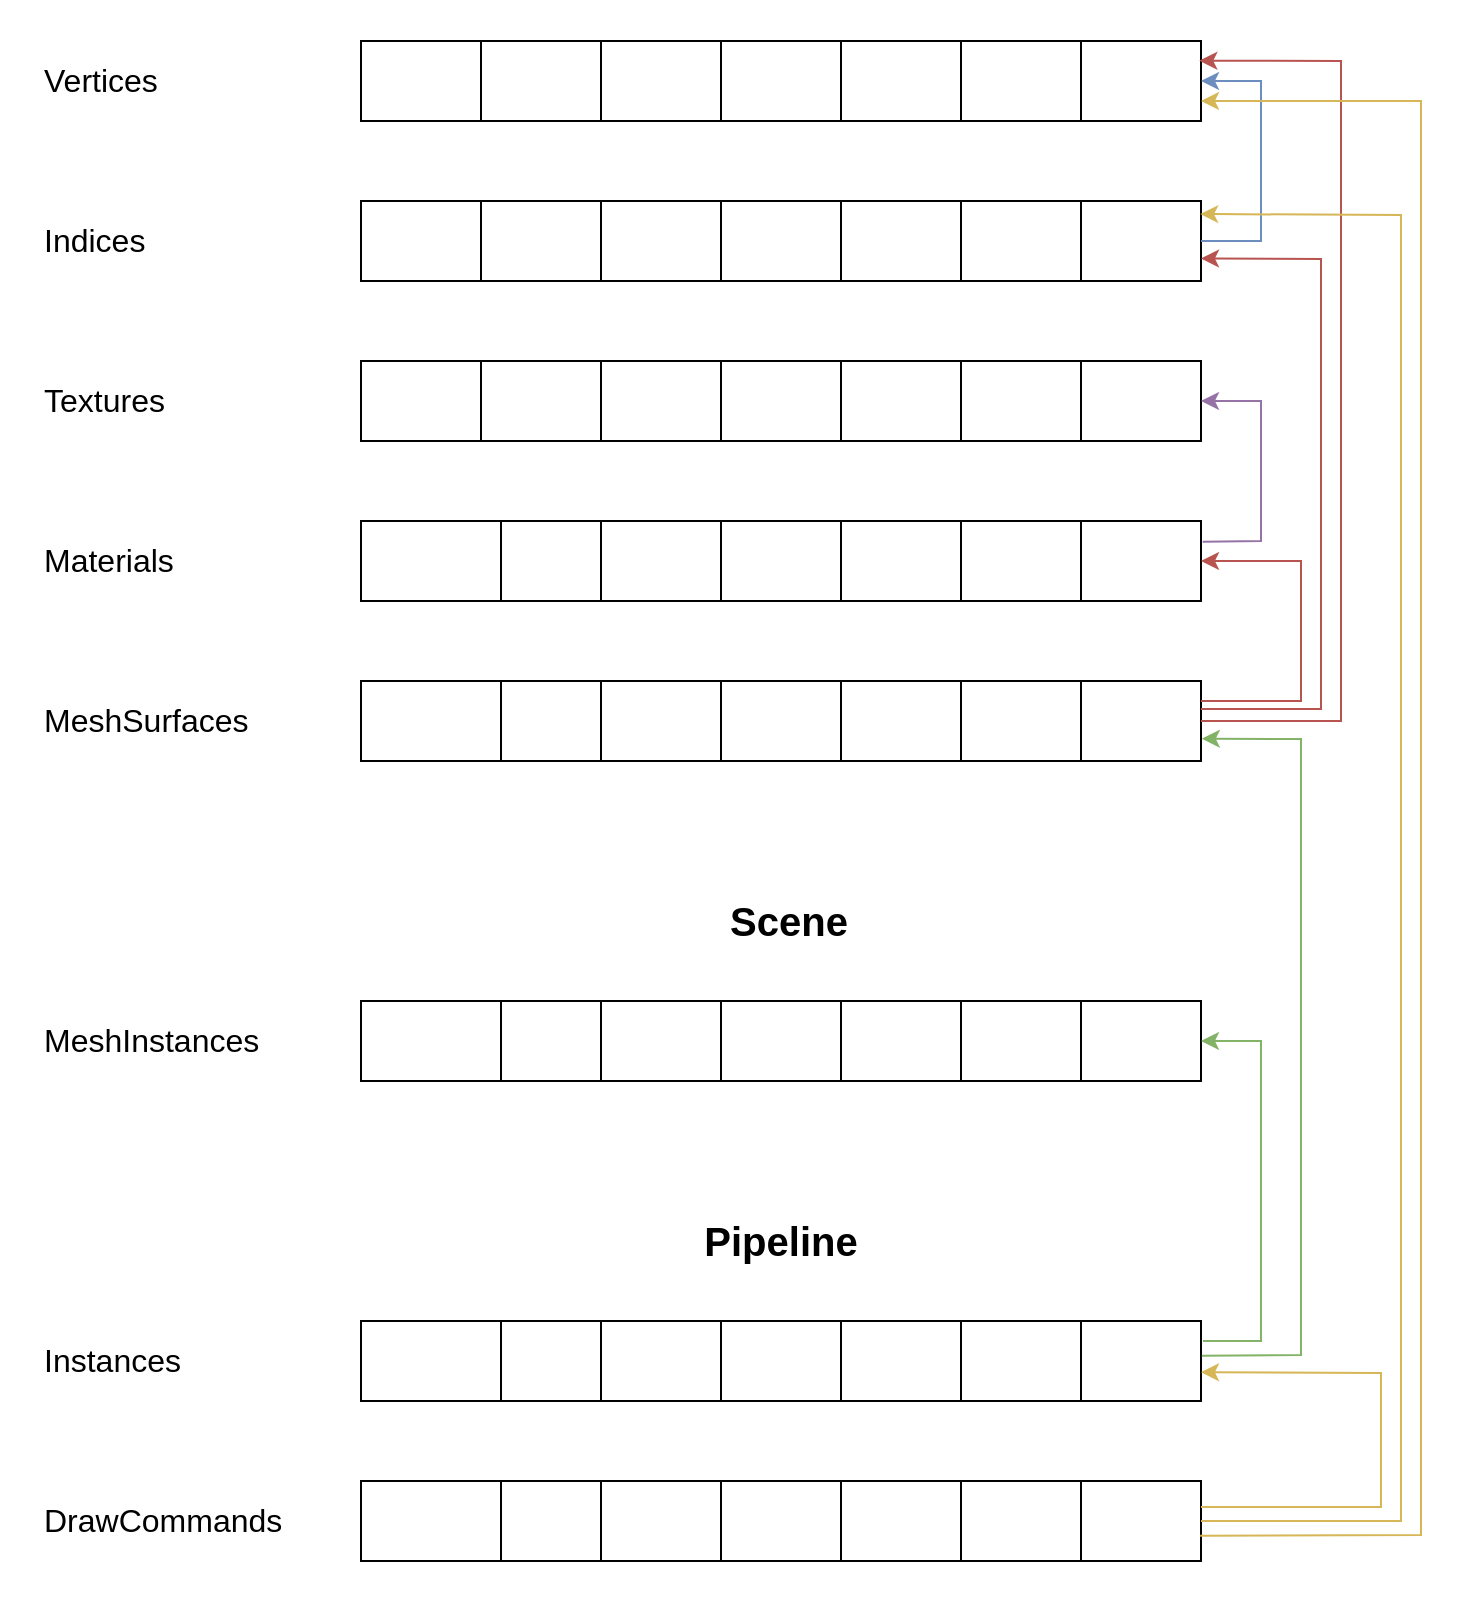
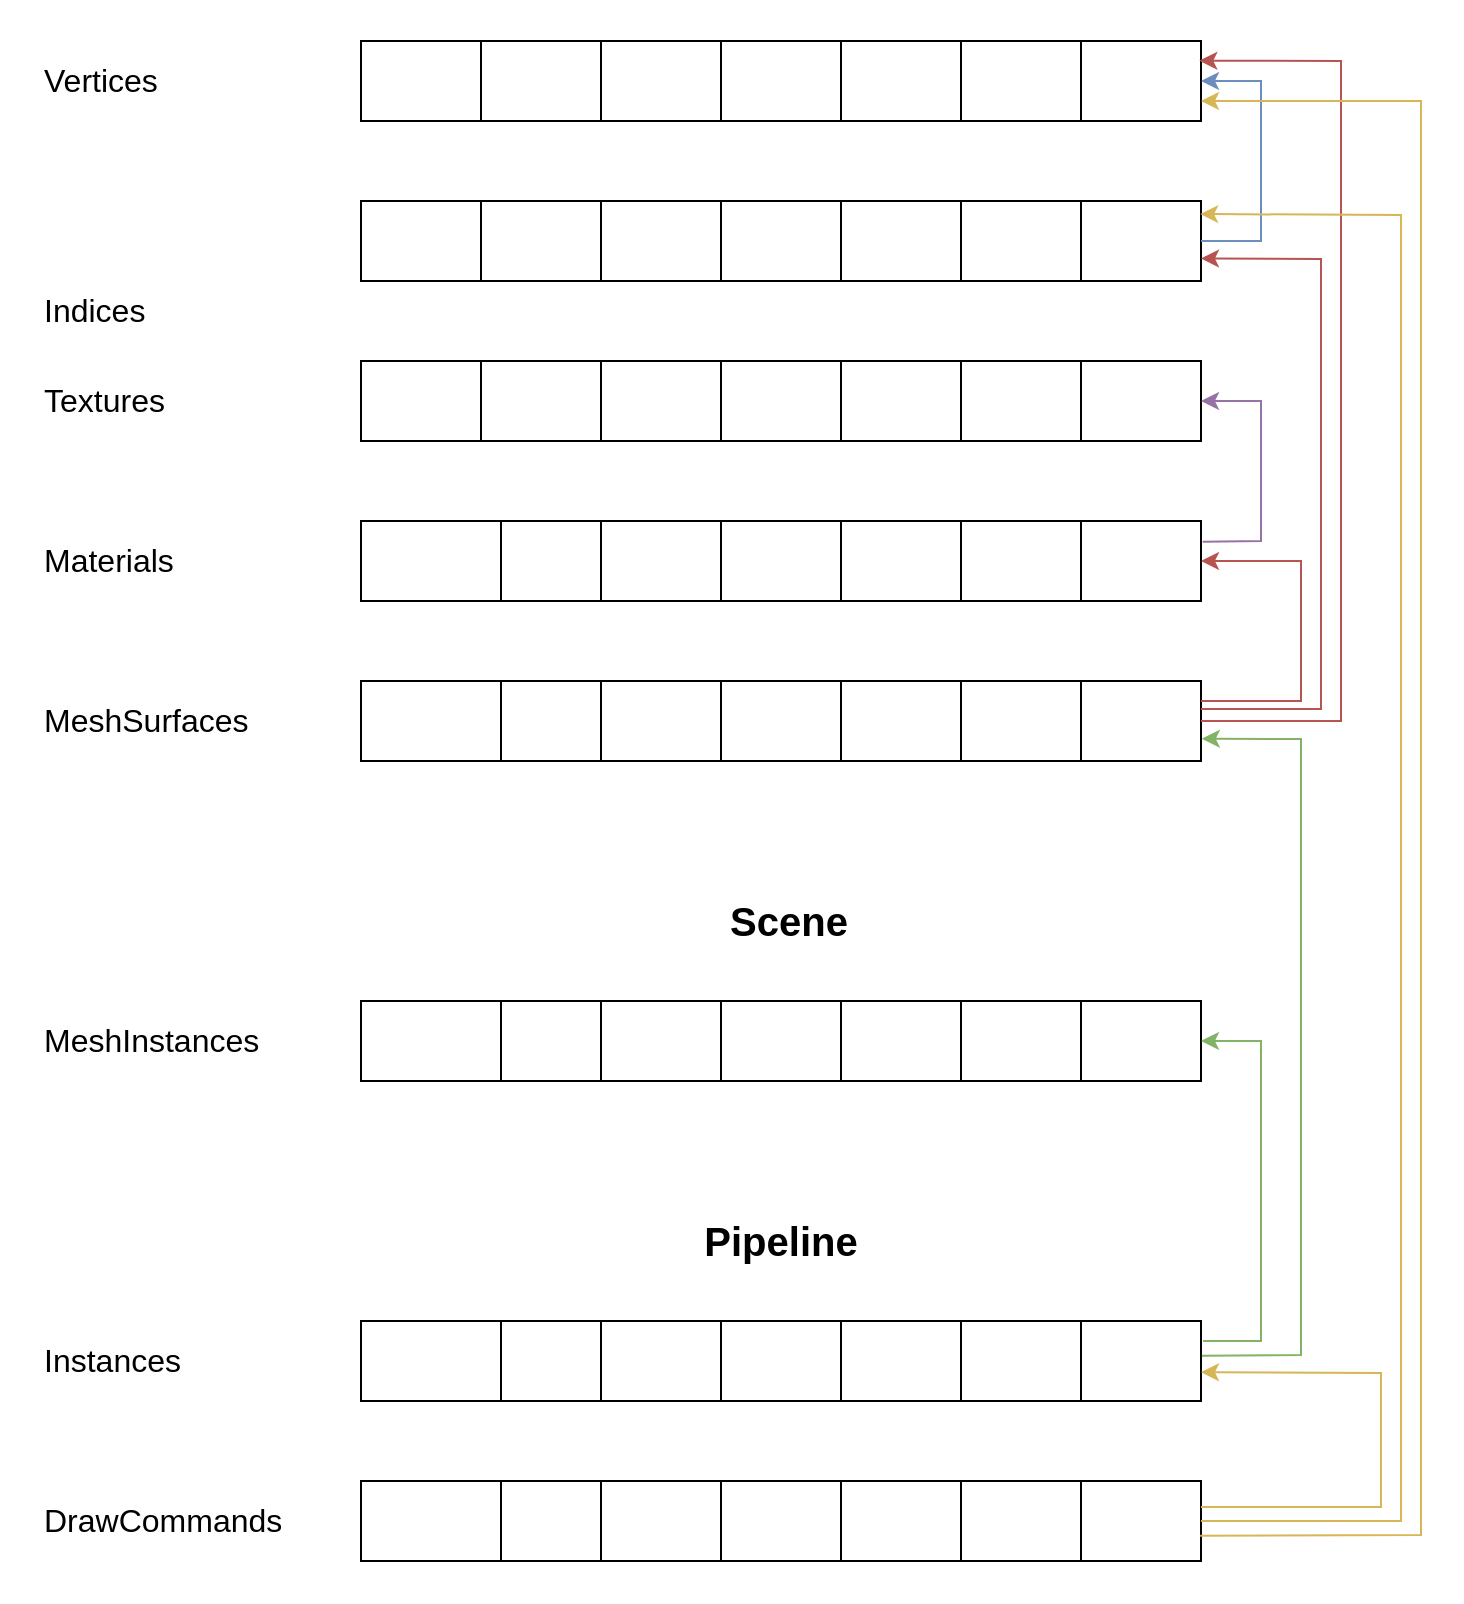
(101, 241) -> (101, 311)
